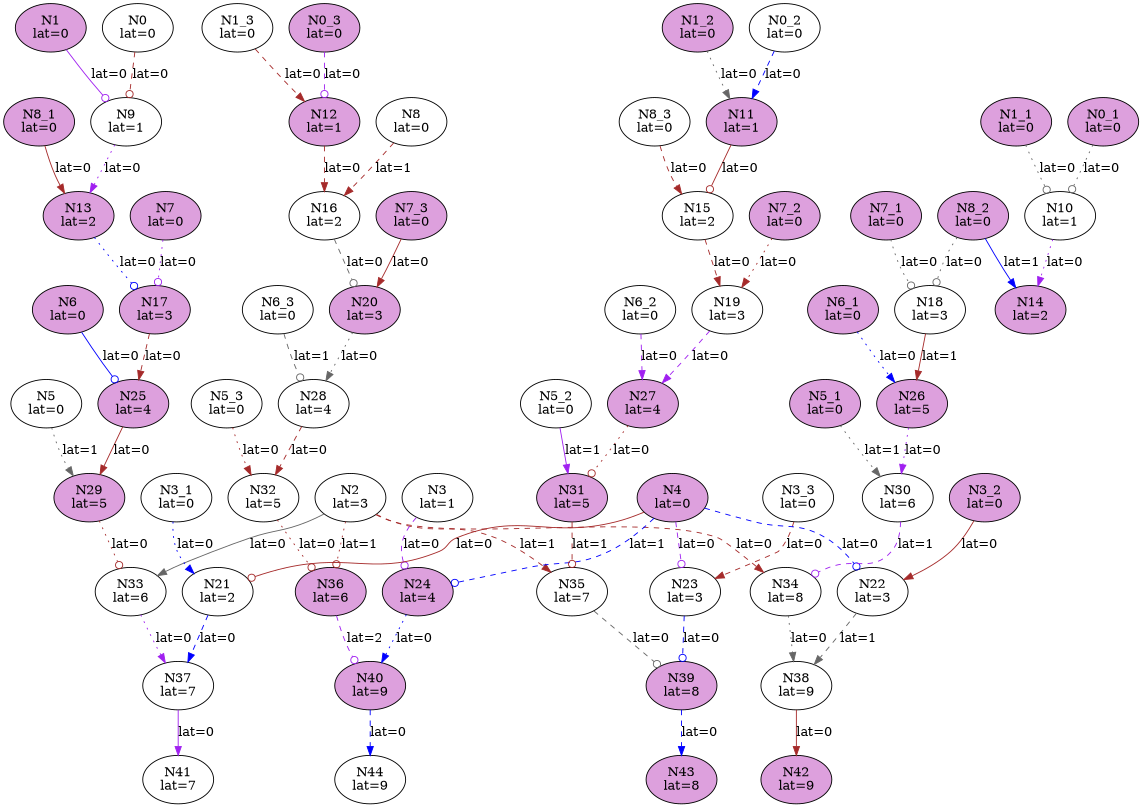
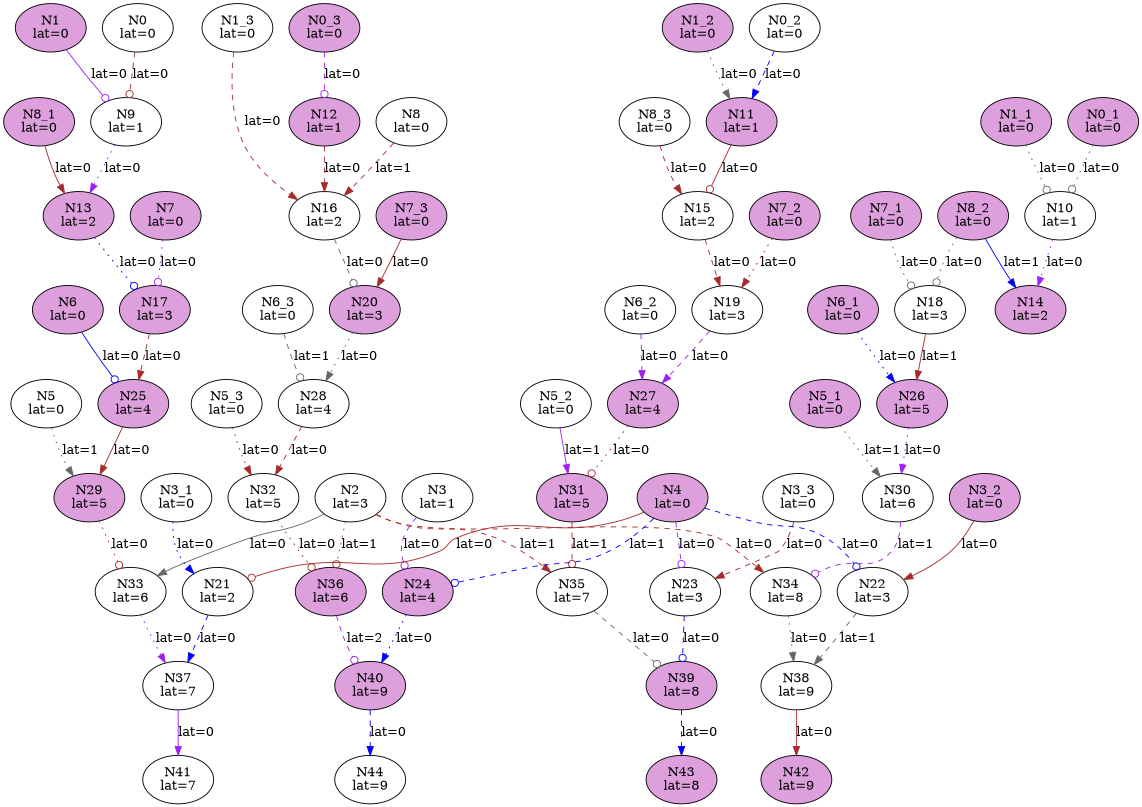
(276, 72) -> (239, 133)
